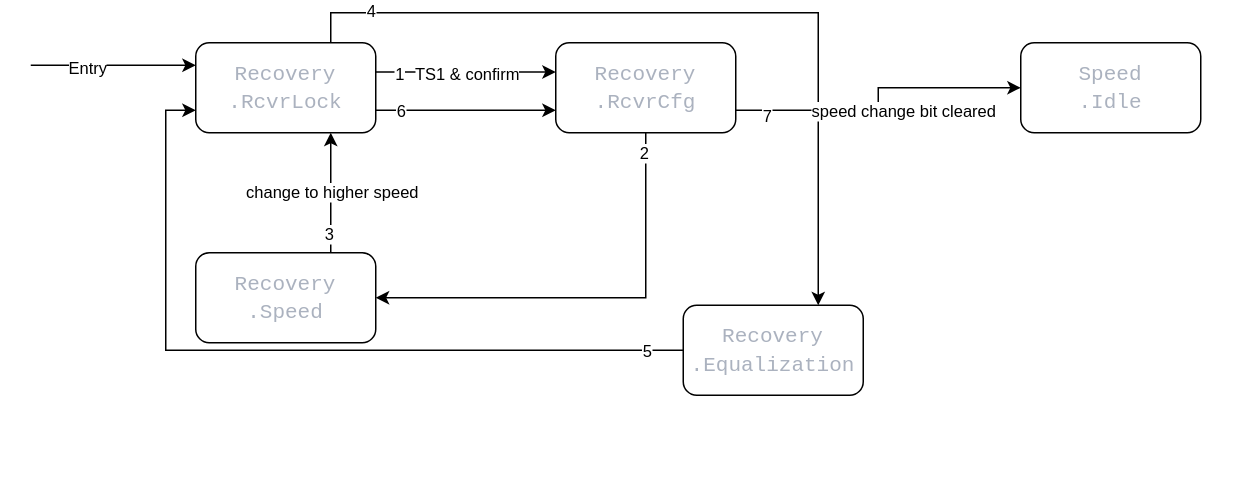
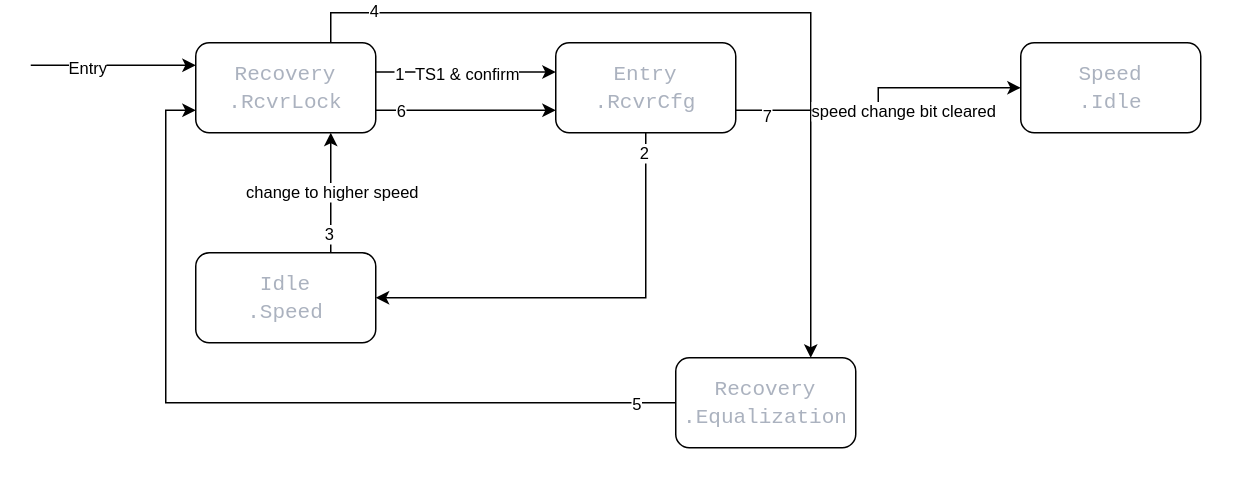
(646, 88) -> (646, 88)
(286, 298) -> (286, 298)
(773, 350) -> (766, 403)
